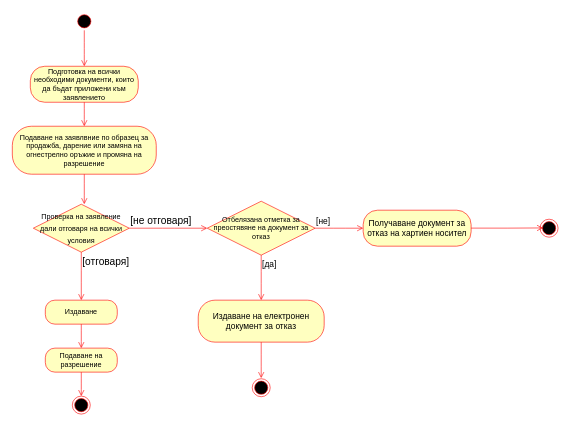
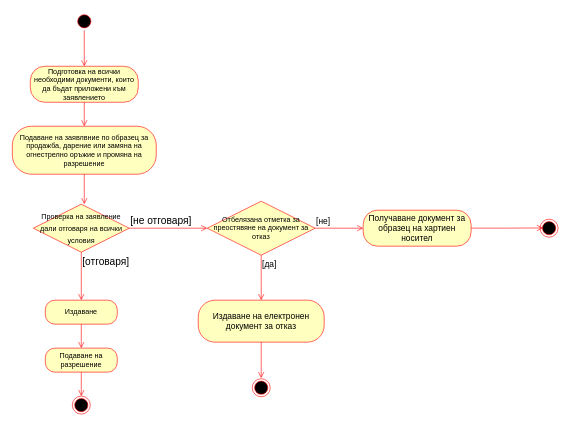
(417, 228) -> (417, 228)
